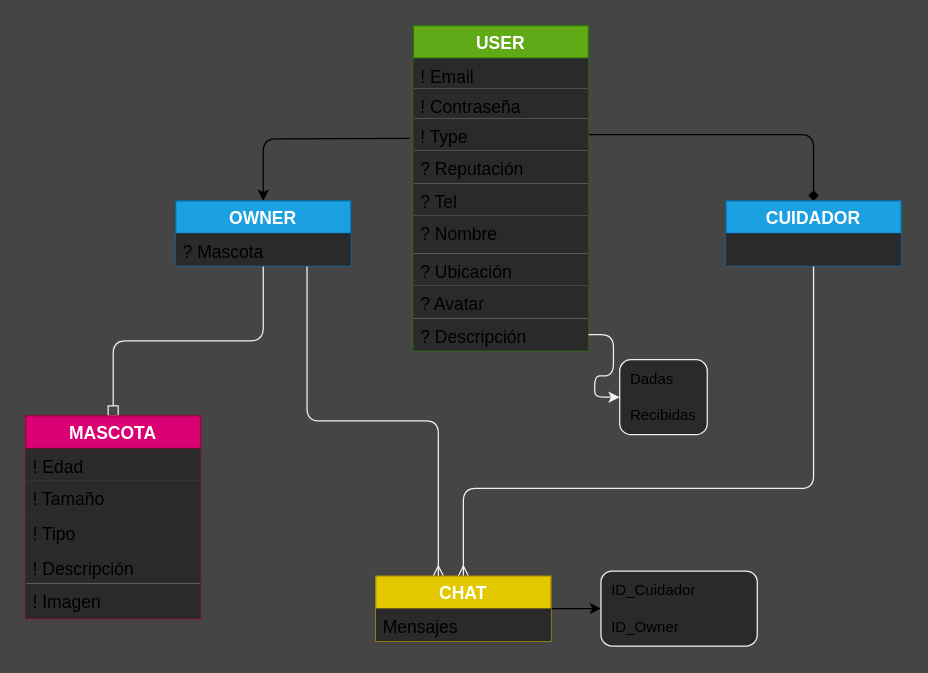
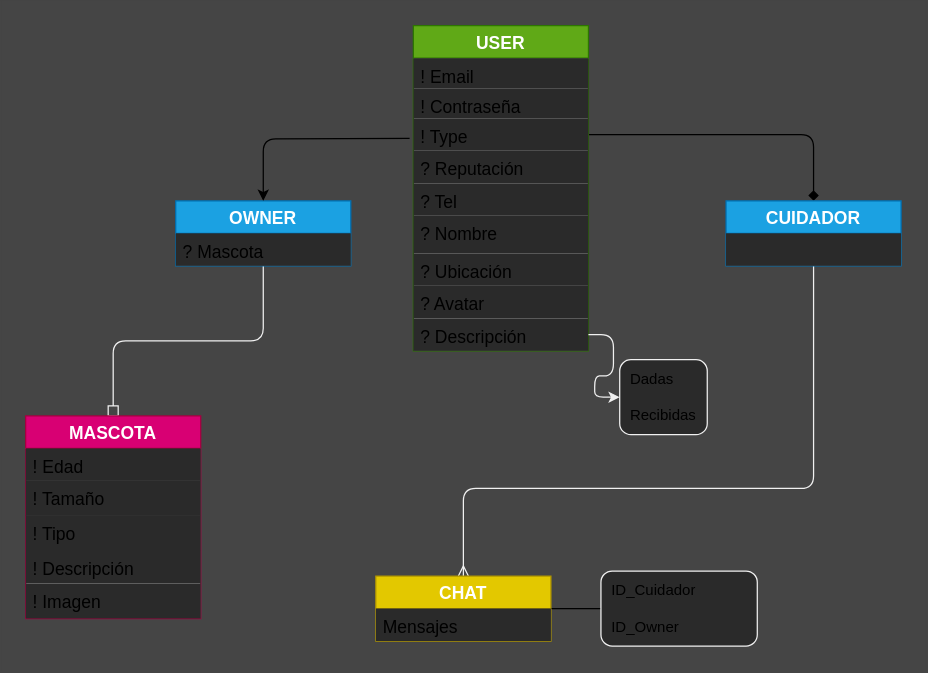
(372, 421) -> none
(591, 608) -> (594, 608)
